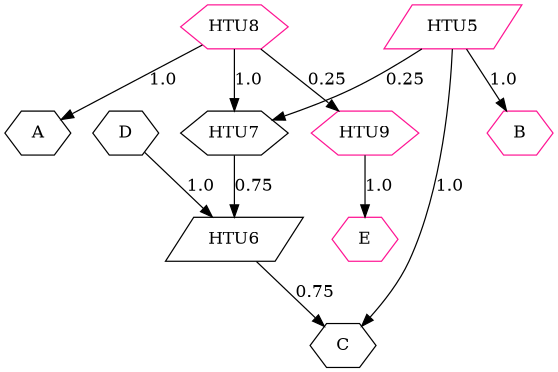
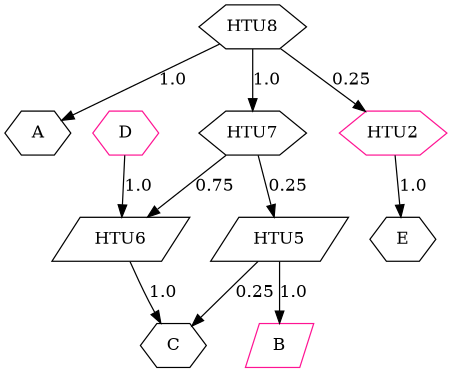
(234, 27) -> (253, 27)
(453, 27) -> (280, 239)
(356, 87) -> (265, 180)
(126, 133) -> (126, 133)
(365, 133) -> (393, 133)
(520, 133) -> (280, 345)
(450, 186) -> (255, 292)
(365, 239) -> (403, 239)
(315, 292) -> (163, 292)
